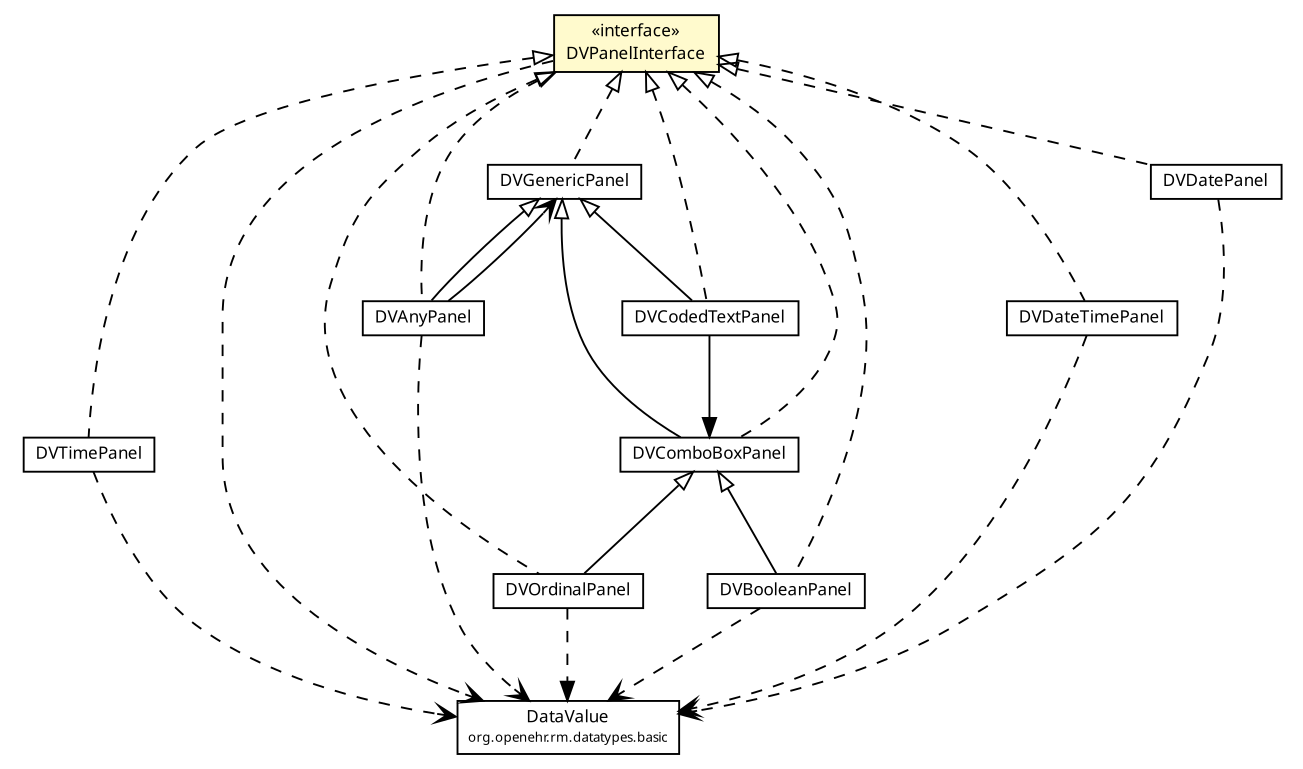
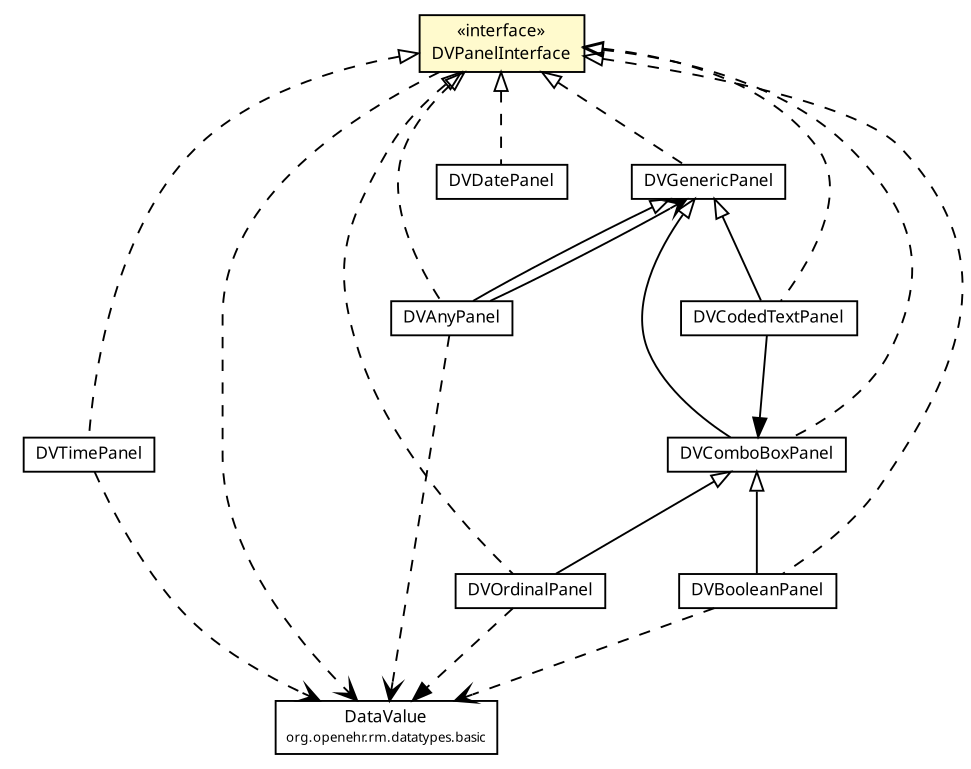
(1092, 318) -> none
(1066, 553) -> none
